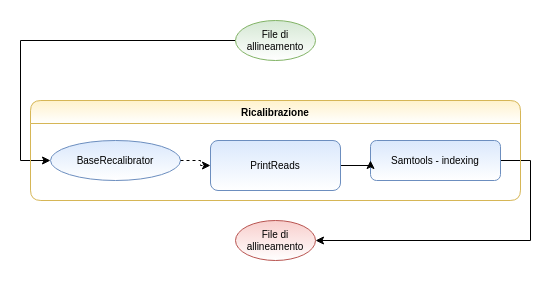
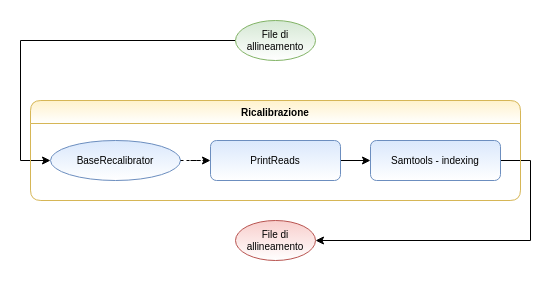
(276, 166) -> (276, 161)
